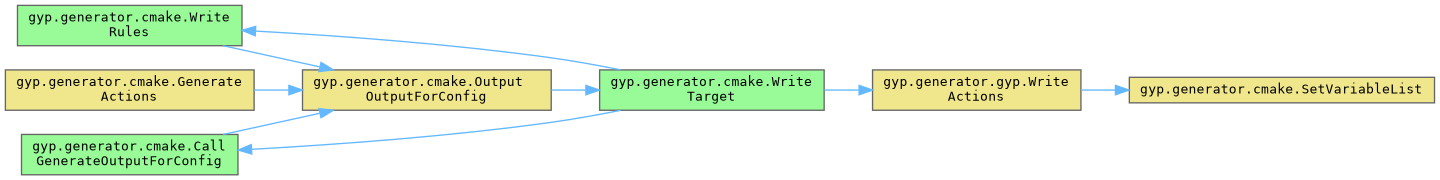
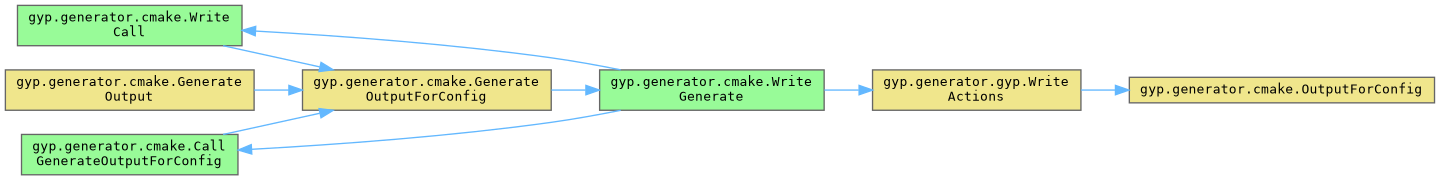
(130, 26) -> (130, 26)
(130, 90) -> (130, 90)
(427, 90) -> (427, 90)
(712, 90) -> (712, 90)
(1282, 90) -> (1282, 90)
